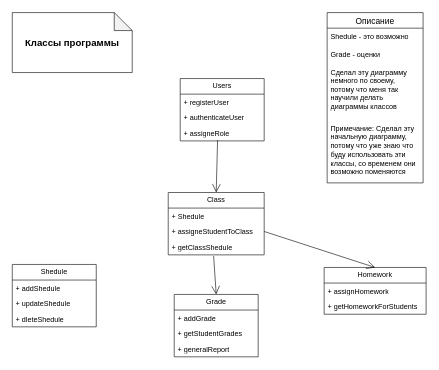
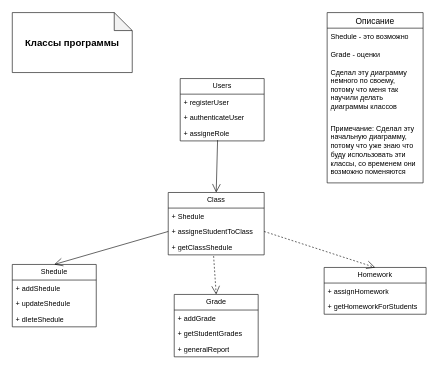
none -> (115, 247)
(317, 248) -> (317, 248)
(215, 272) -> (215, 272)
